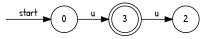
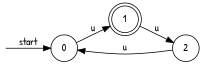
(125, 19) -> (125, 19)
none -> (129, 54)
